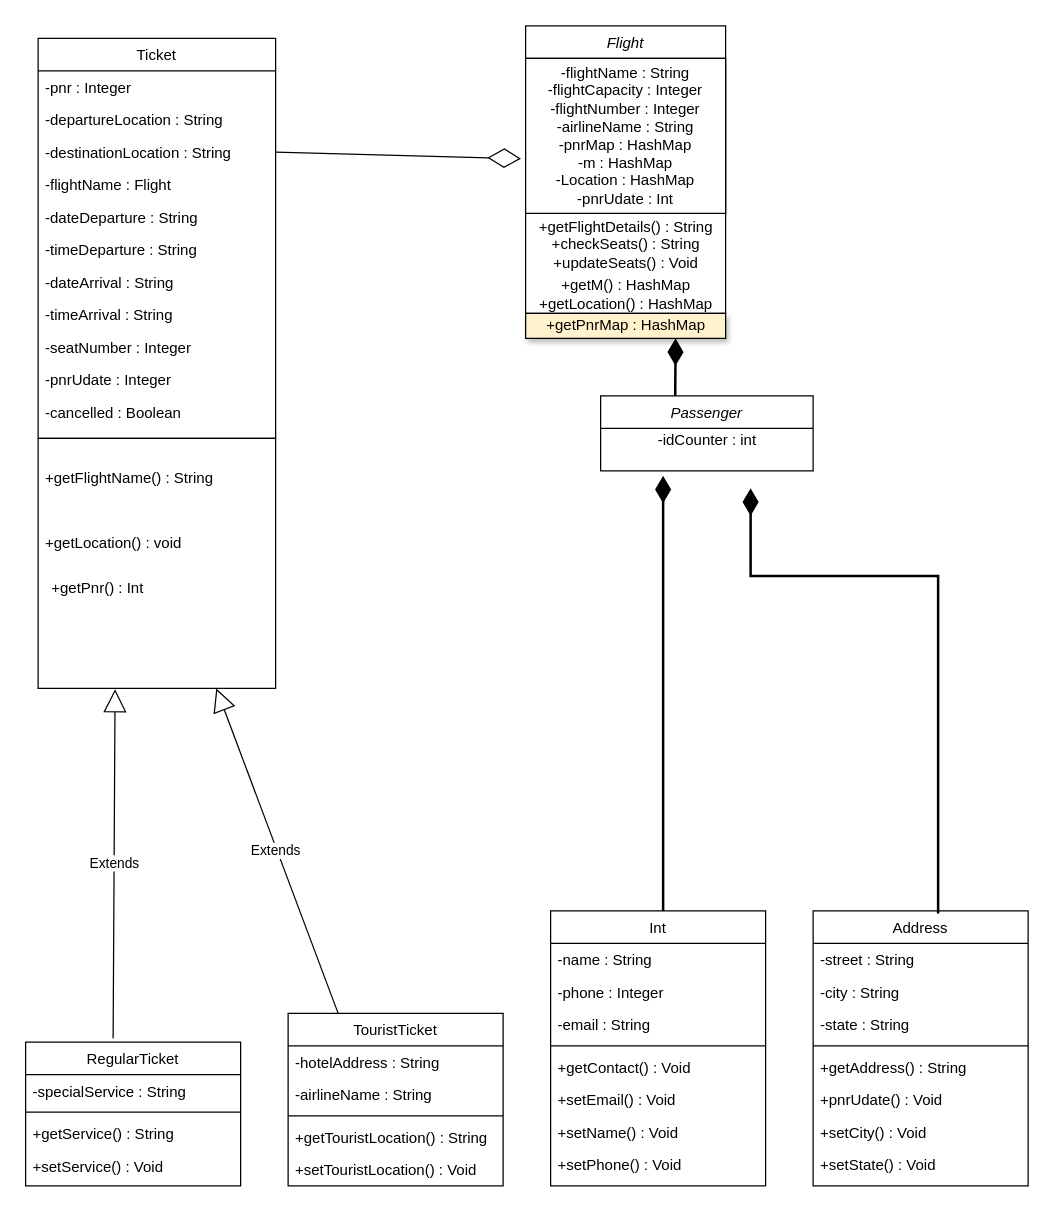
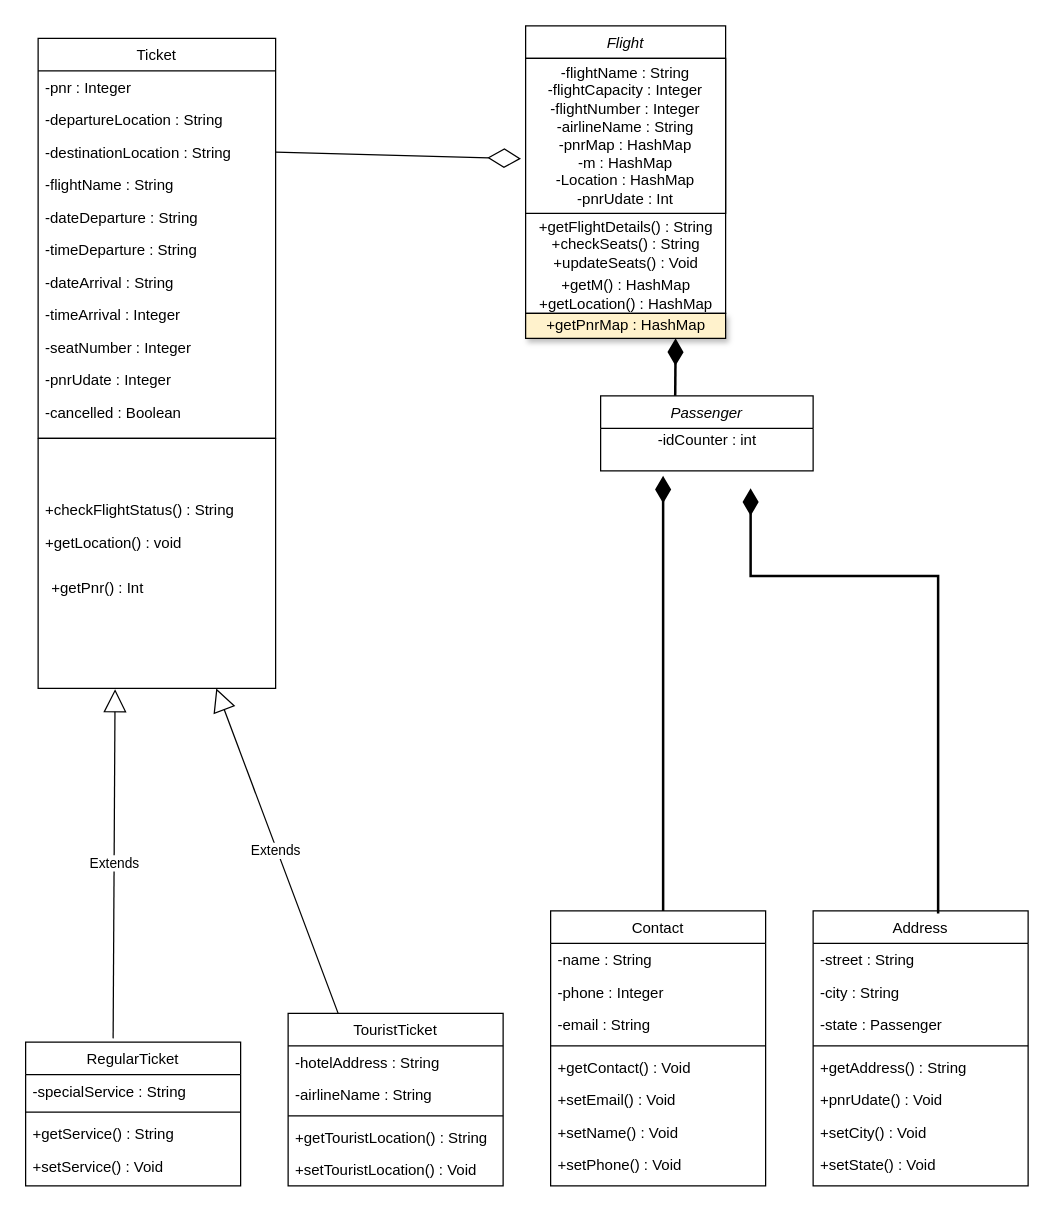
(115, 185) -> (117, 185)
(120, 315) -> (126, 315)
(146, 477) -> none
none -> (146, 509)
(658, 928) -> (658, 928)
(875, 1025) -> (890, 1025)
